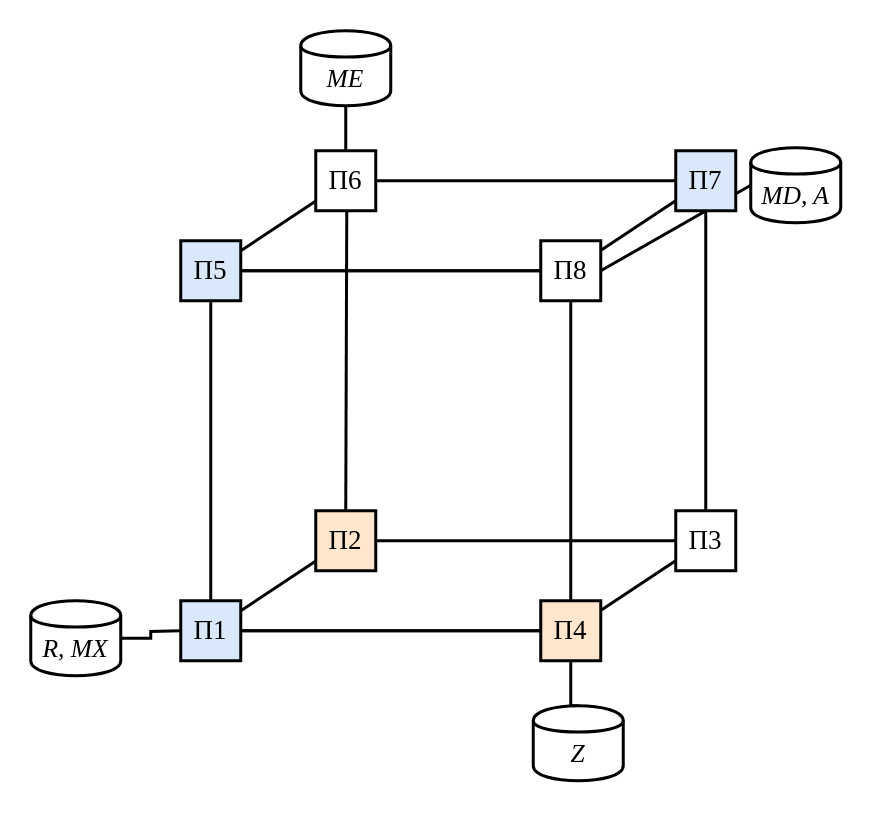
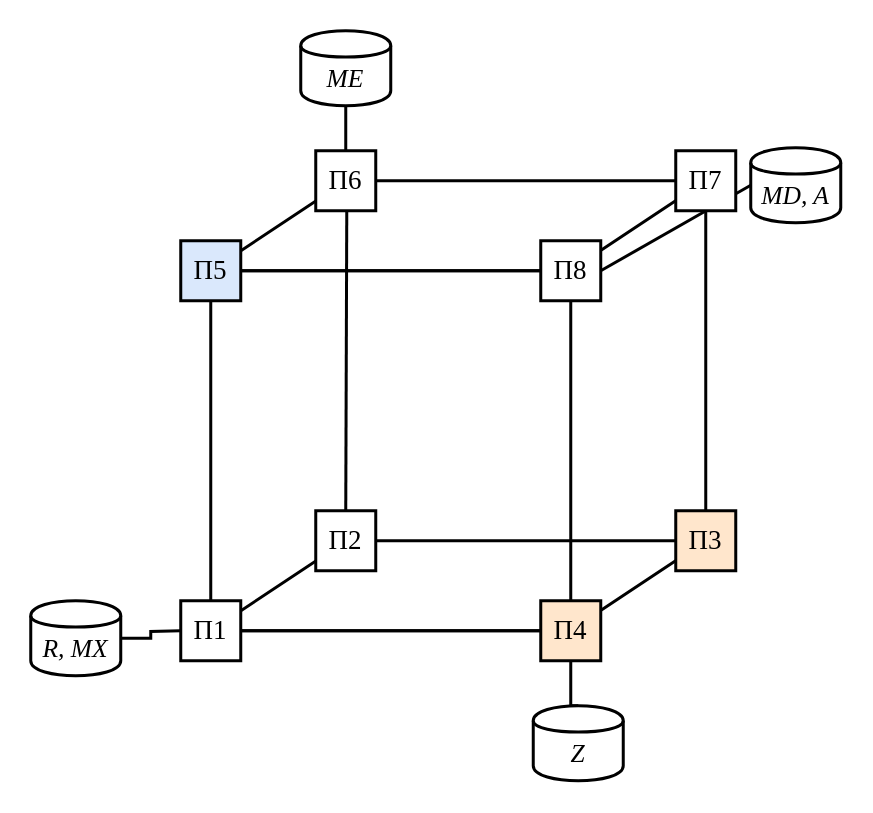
(706, 181) -> (706, 181)
(346, 541) -> (346, 541)
(706, 541) -> (706, 541)
(211, 631) -> (211, 631)
